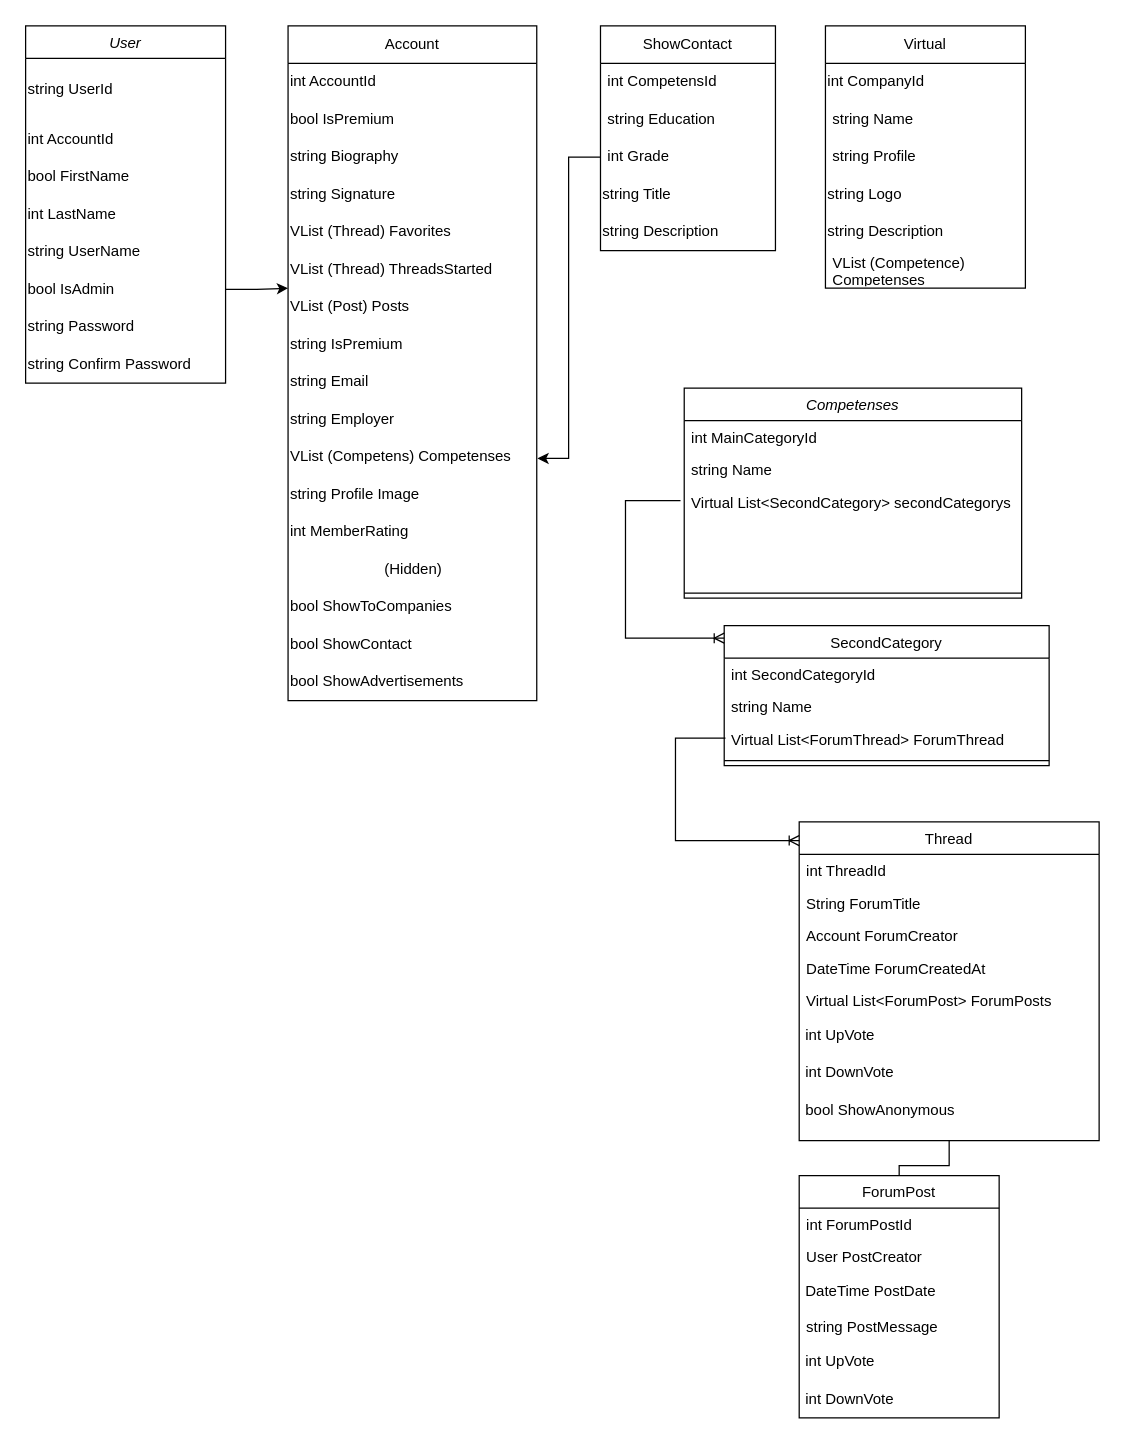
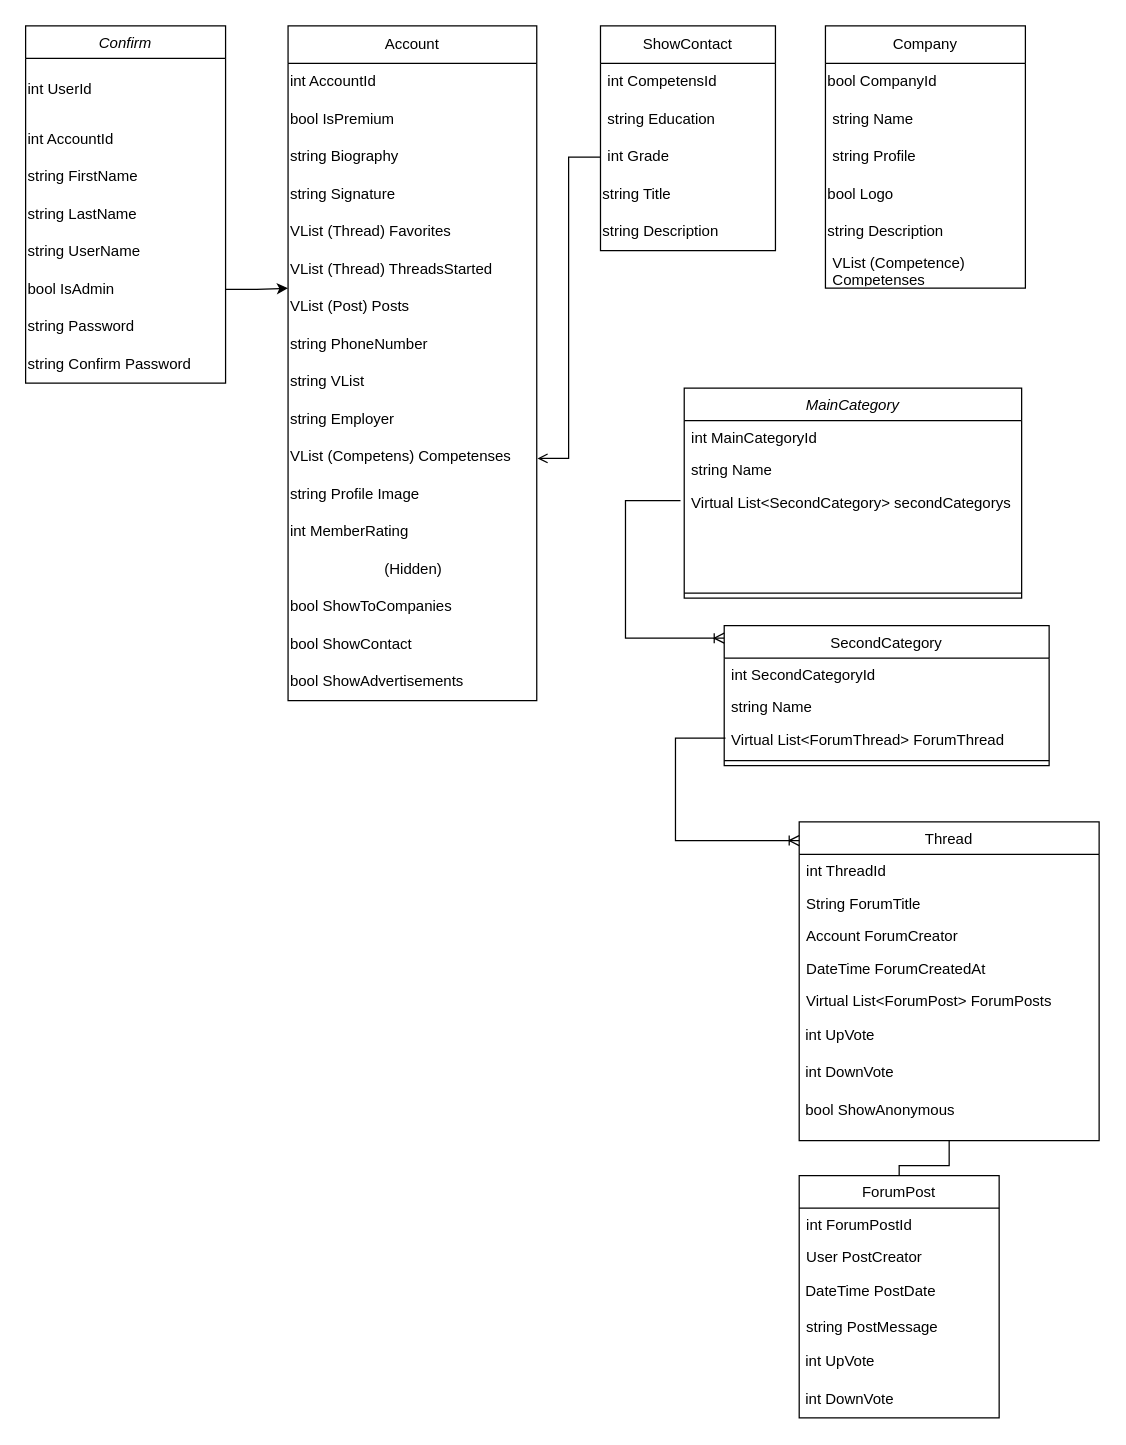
(125, 43) -> (125, 43)
(926, 44) -> (926, 44)
(879, 82) -> (883, 82)
(79, 89) -> (66, 89)
(81, 177) -> (89, 177)
(870, 194) -> (862, 194)
(75, 214) -> (87, 214)
(352, 344) -> (362, 344)
(333, 382) -> (335, 382)
(853, 405) -> (853, 405)
(547, 458) -> (544, 458)
